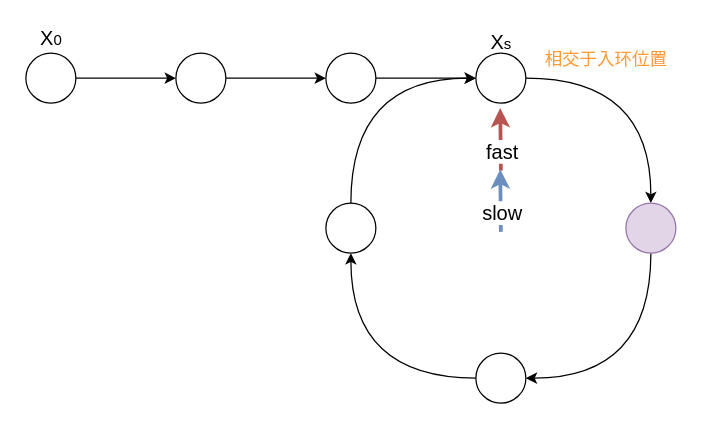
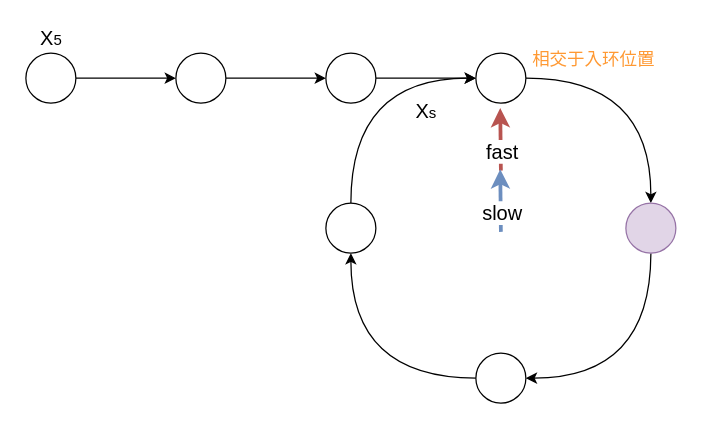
(51, 38) -> (51, 38)
(501, 41) -> (426, 110)
(606, 59) -> (593, 59)
